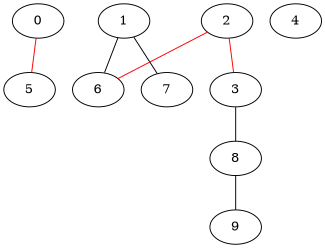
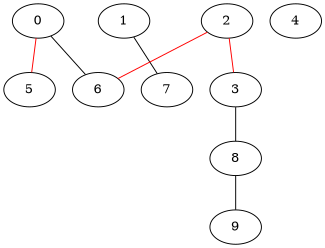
(111, 55) -> (68, 55)
